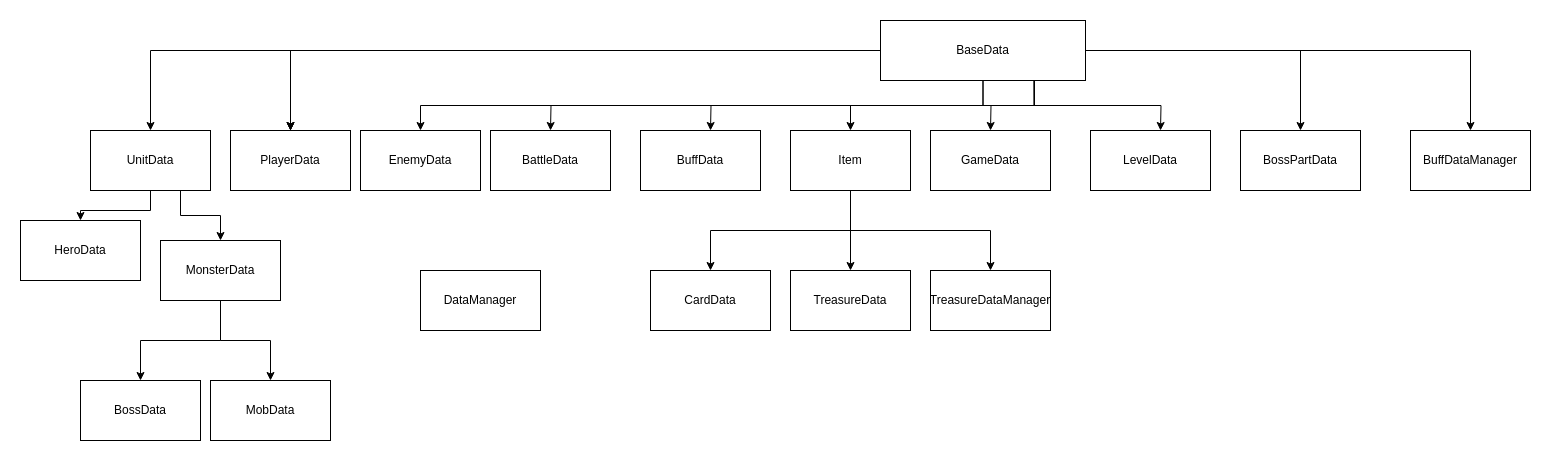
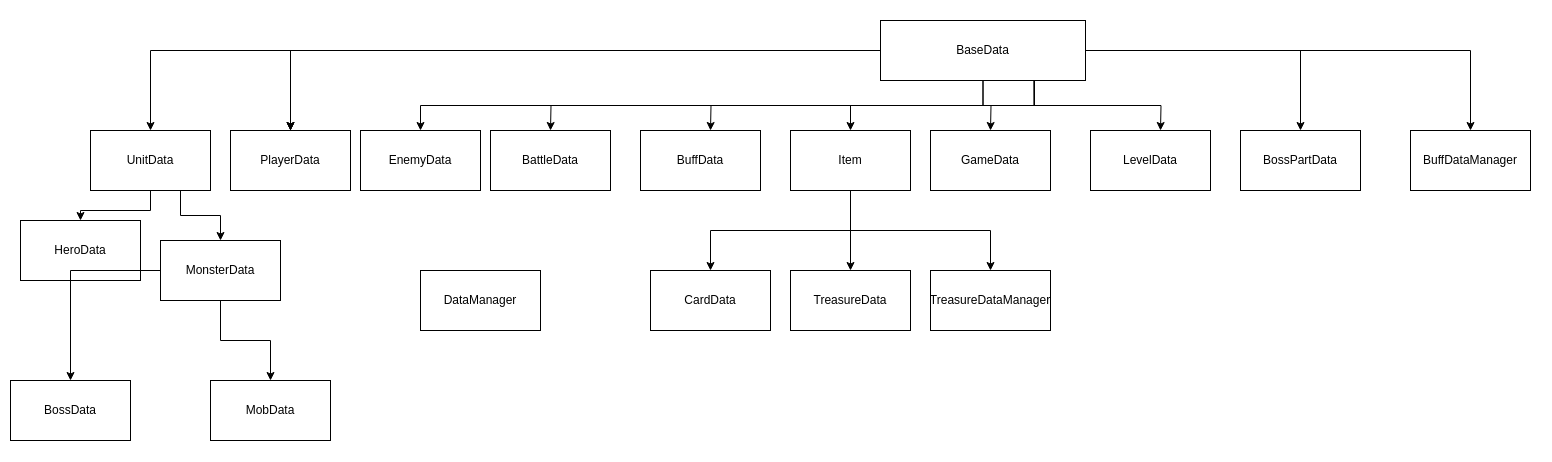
(141, 411) -> (71, 411)
